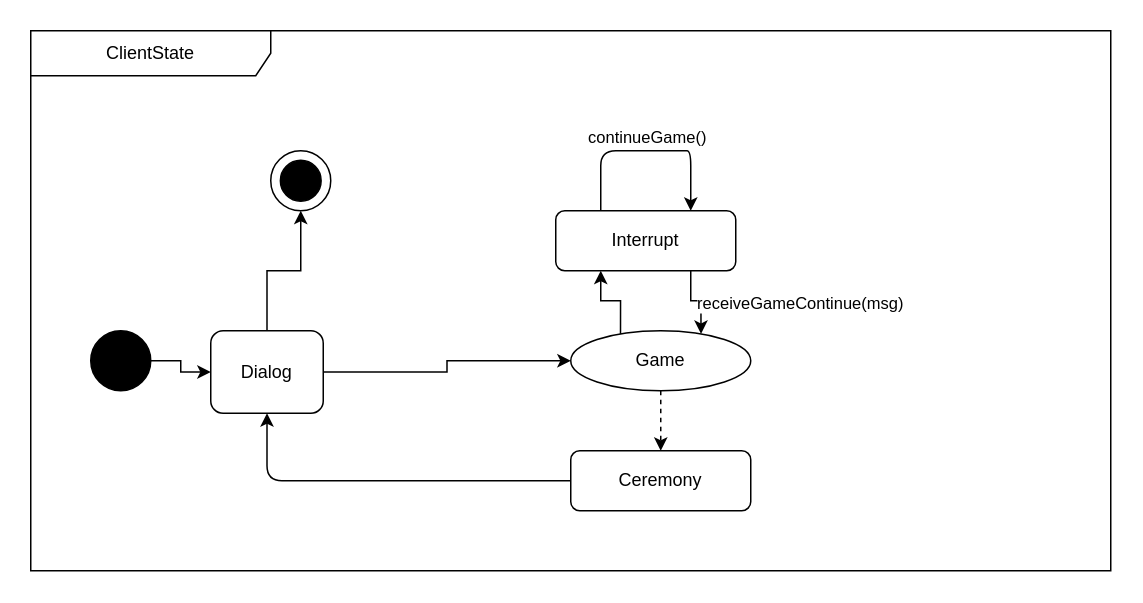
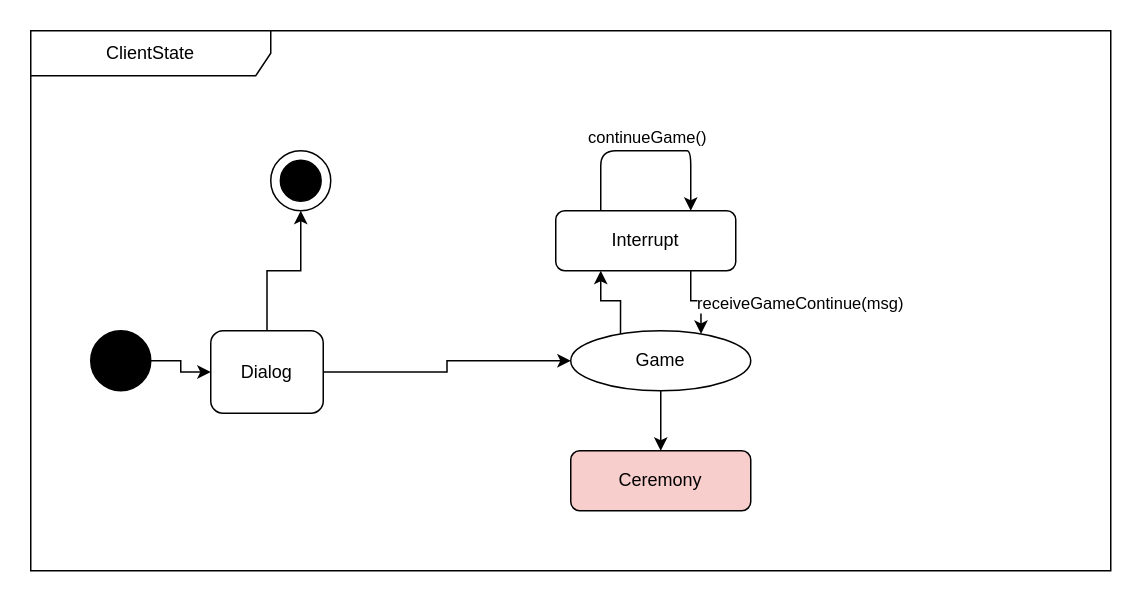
(661, 415) -> (661, 415)
(395, 481) -> none
(661, 481) -> (661, 481)
